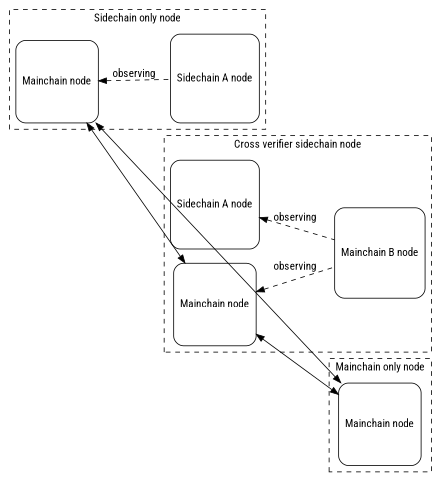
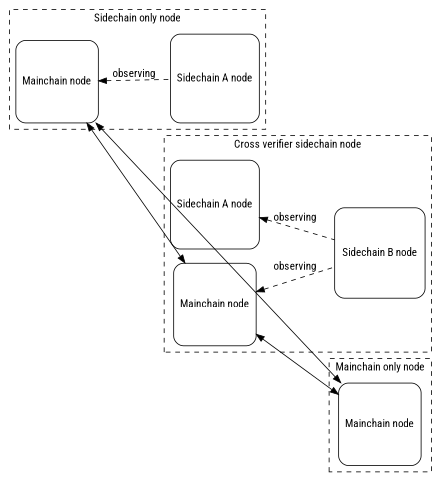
(380, 253) -> (380, 253)
